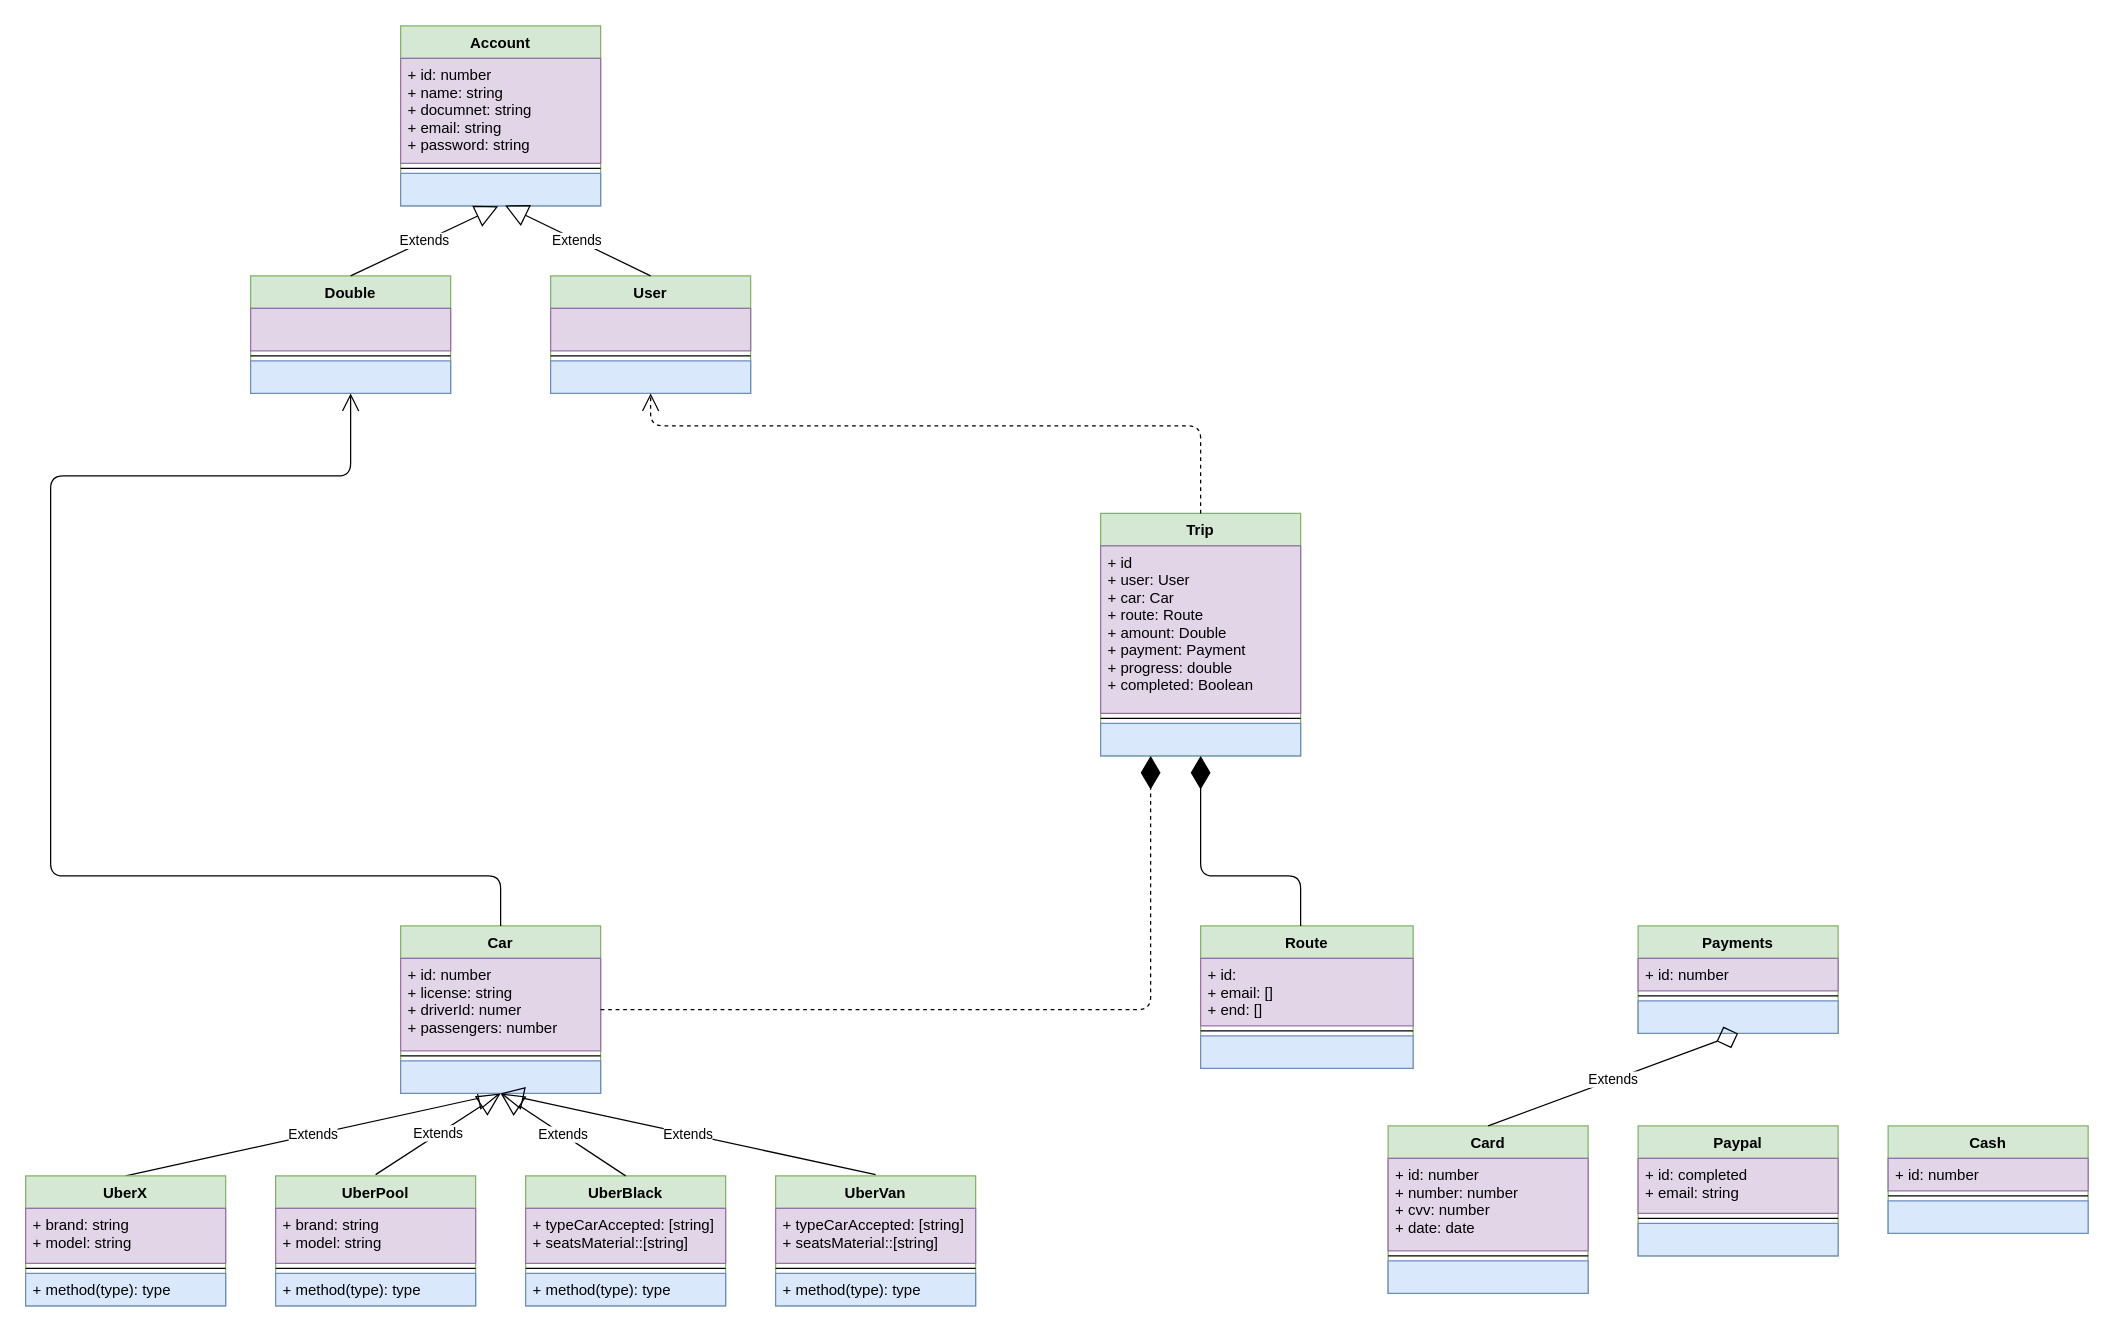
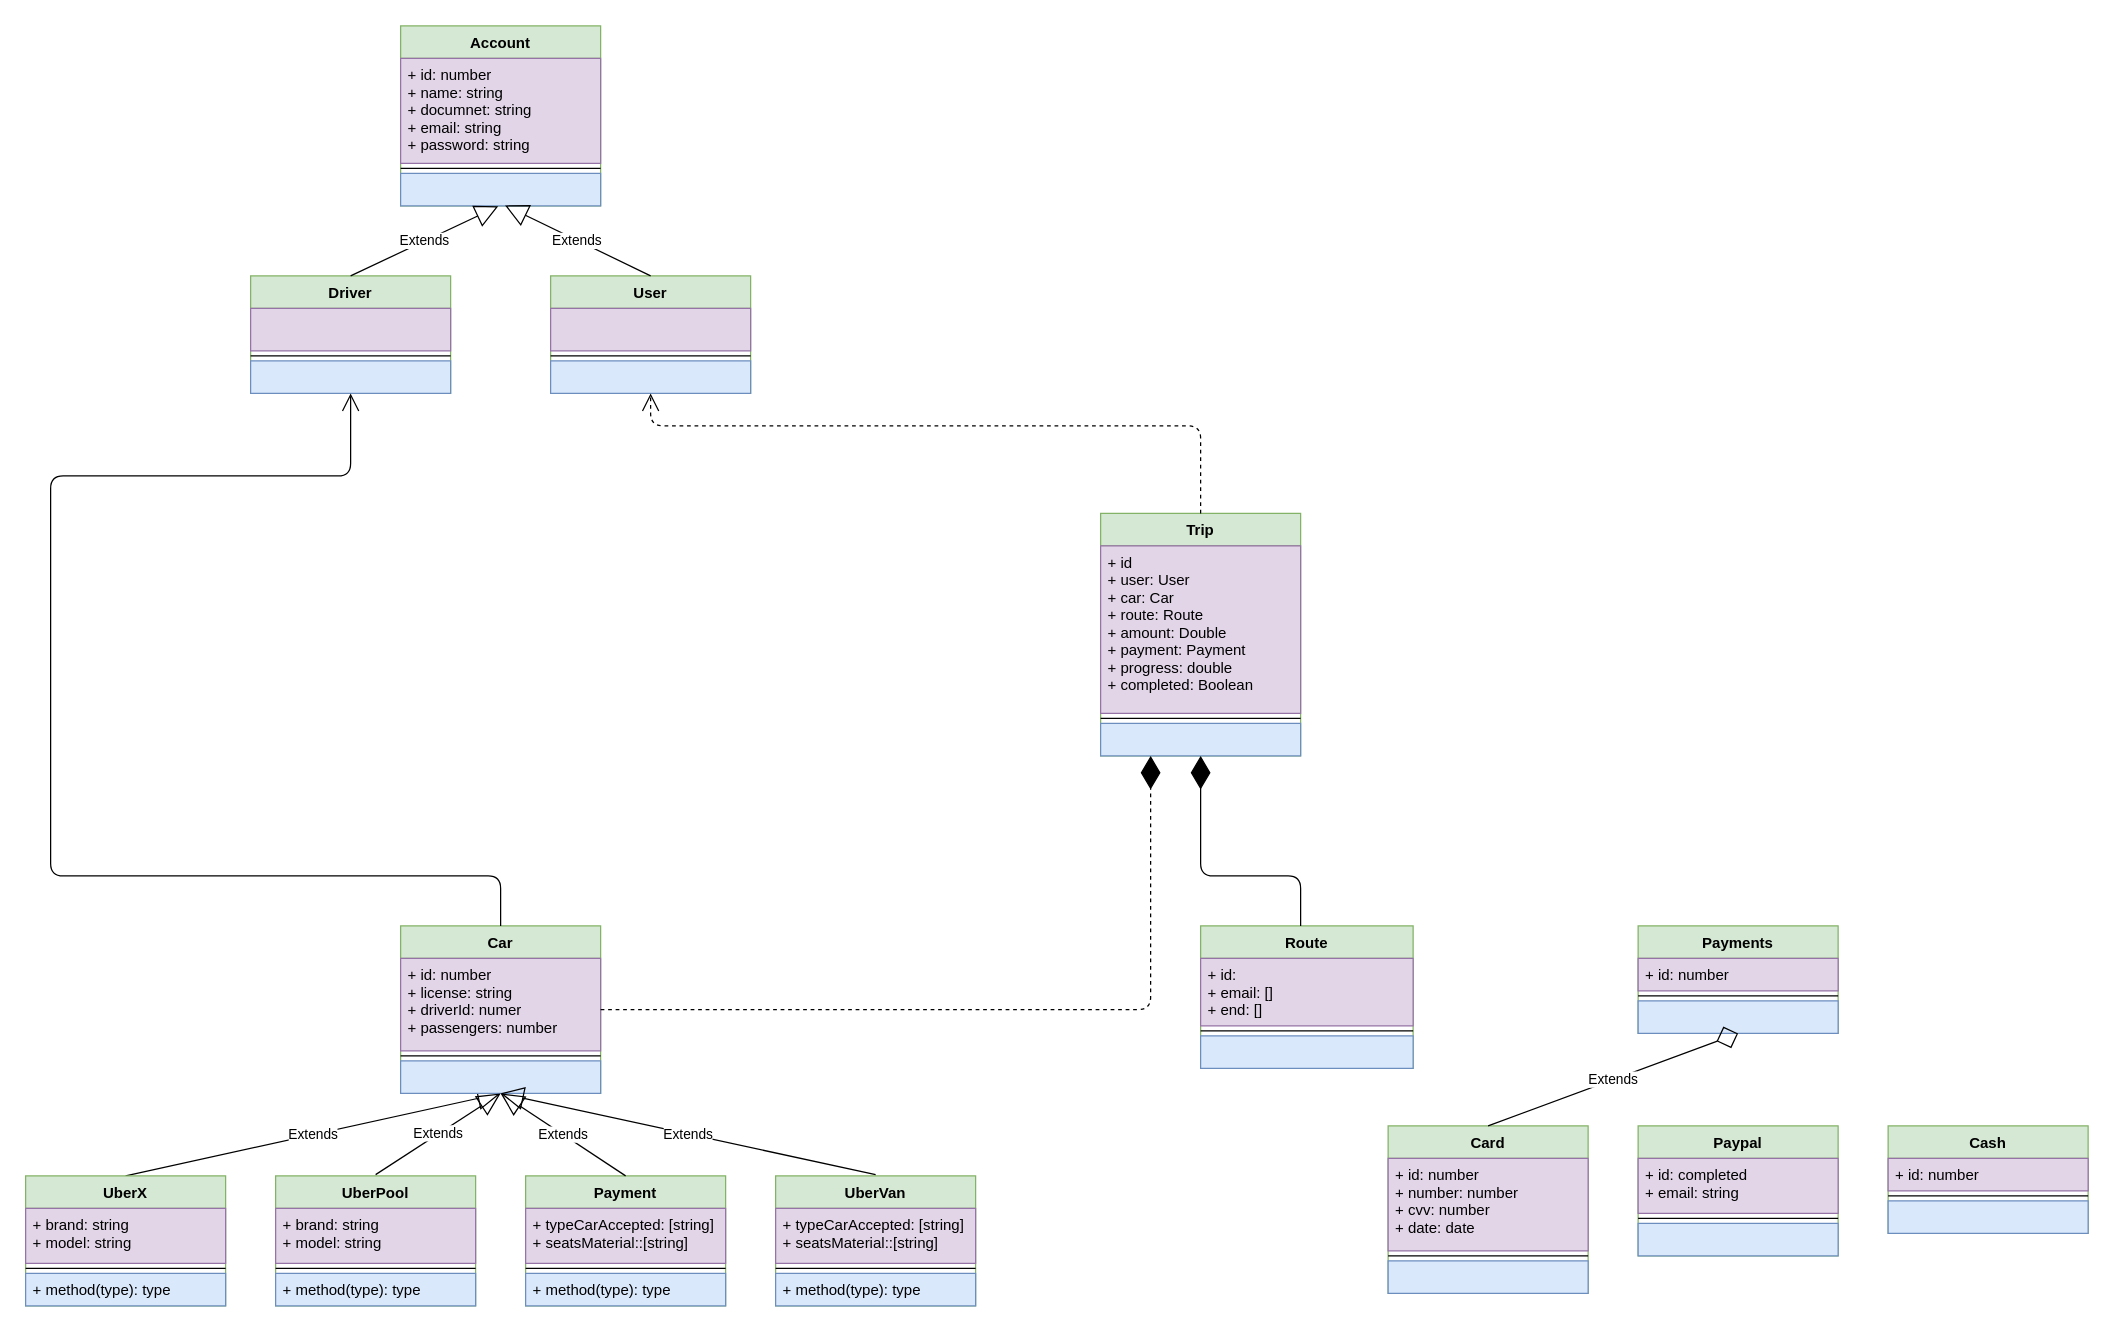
(350, 293) -> (350, 293)
(625, 1193) -> (625, 1193)
